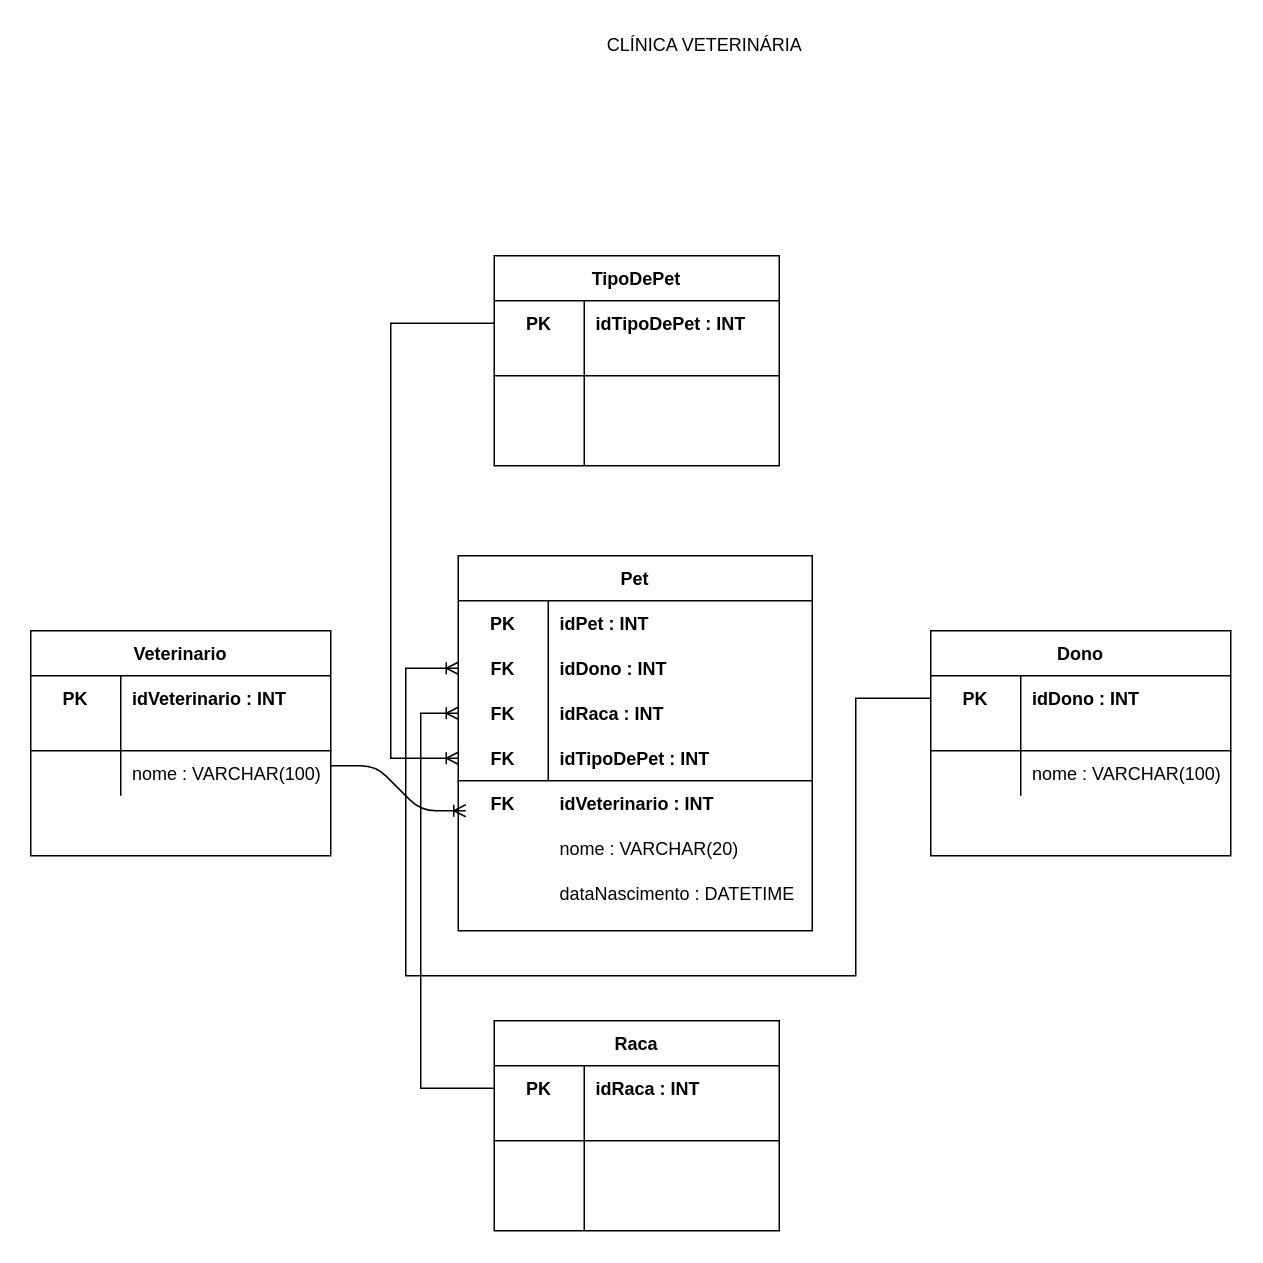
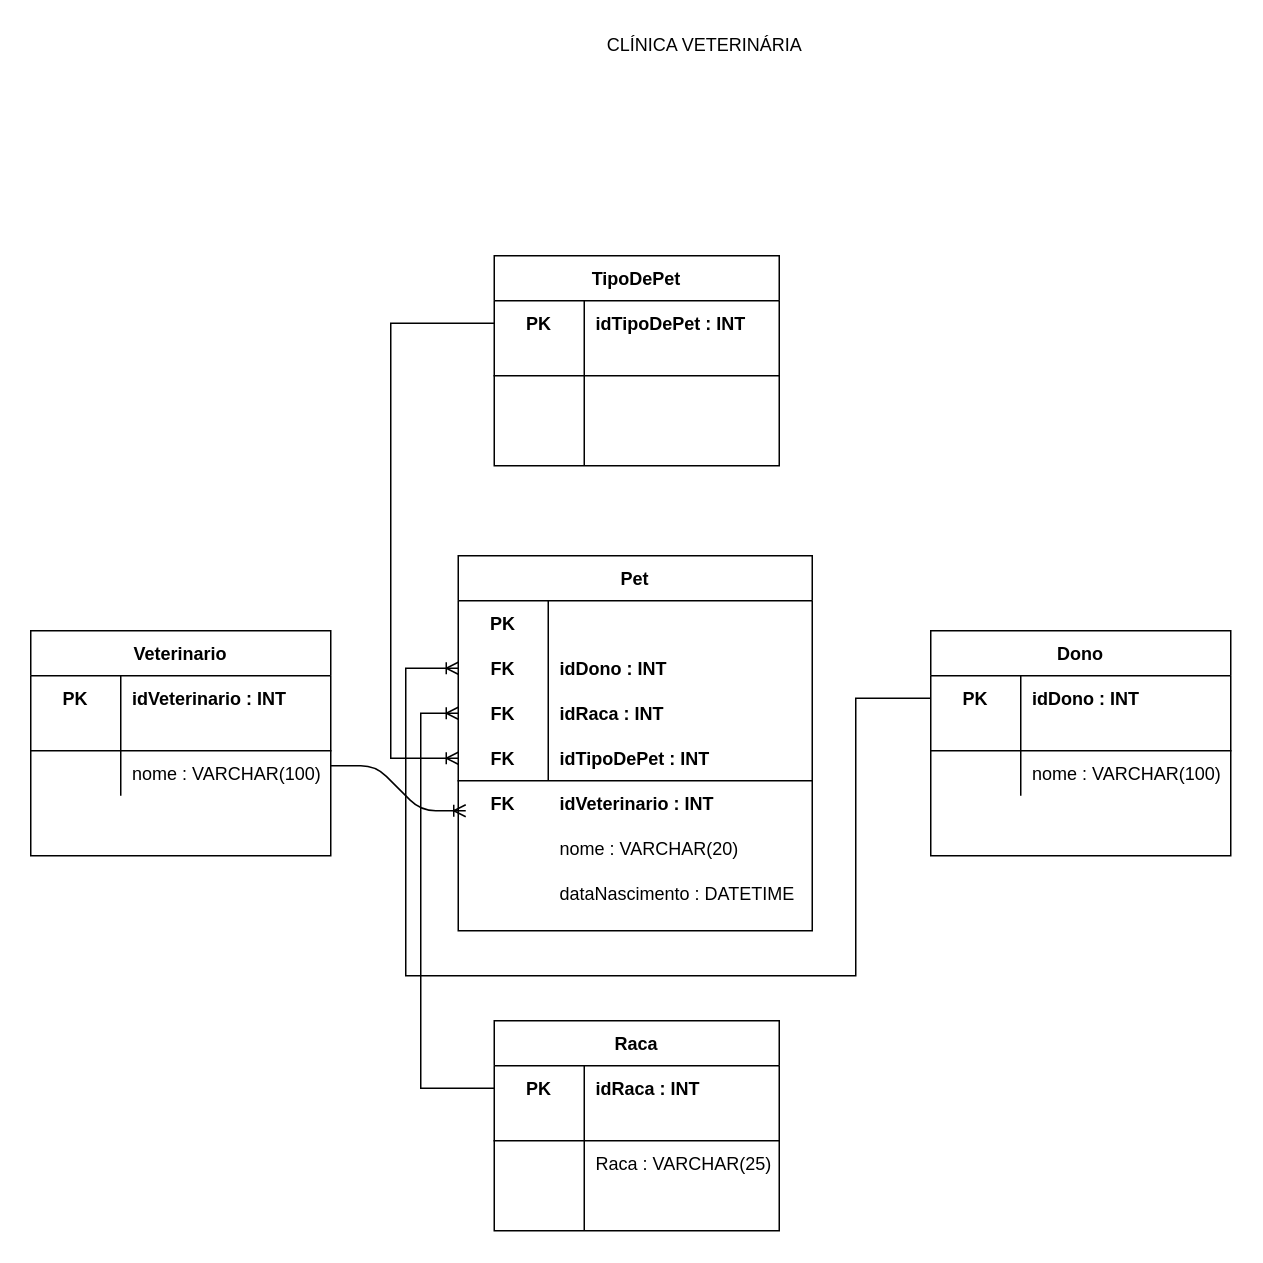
(680, 623) -> none
none -> (682, 1163)
